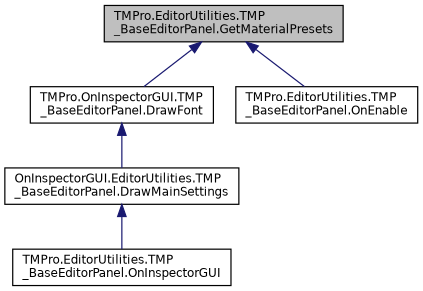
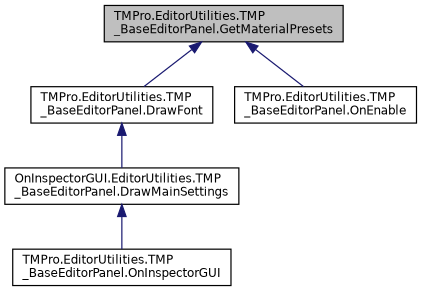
(122, 105) -> (122, 105)
